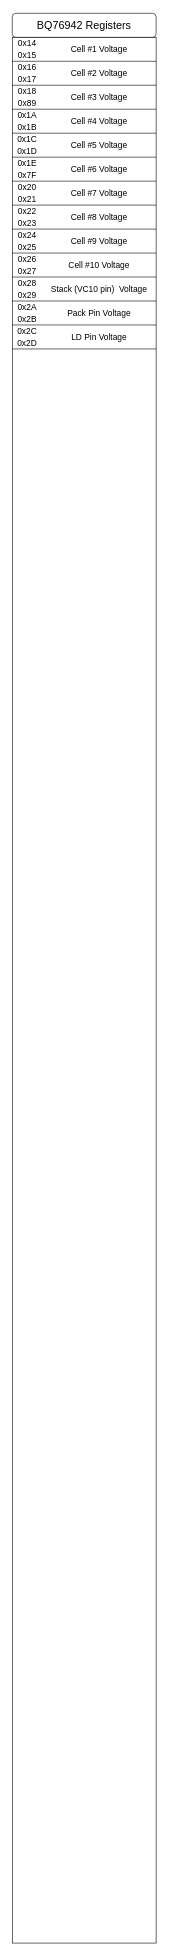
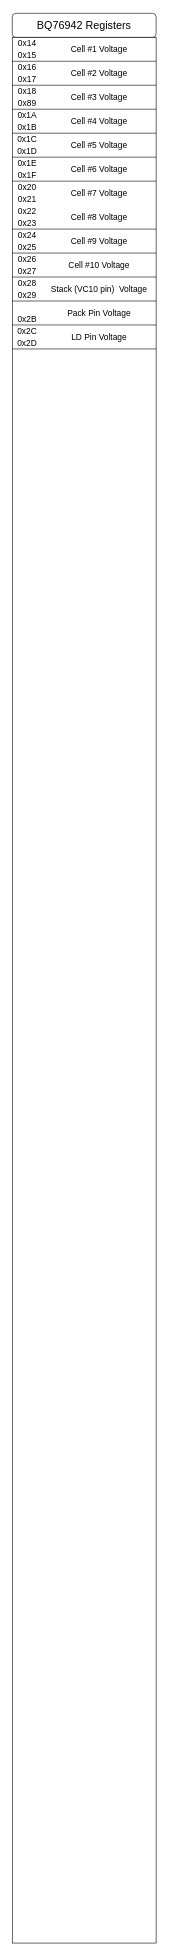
(27, 174) -> (27, 174)
(84, 204) -> none
(27, 306) -> none
